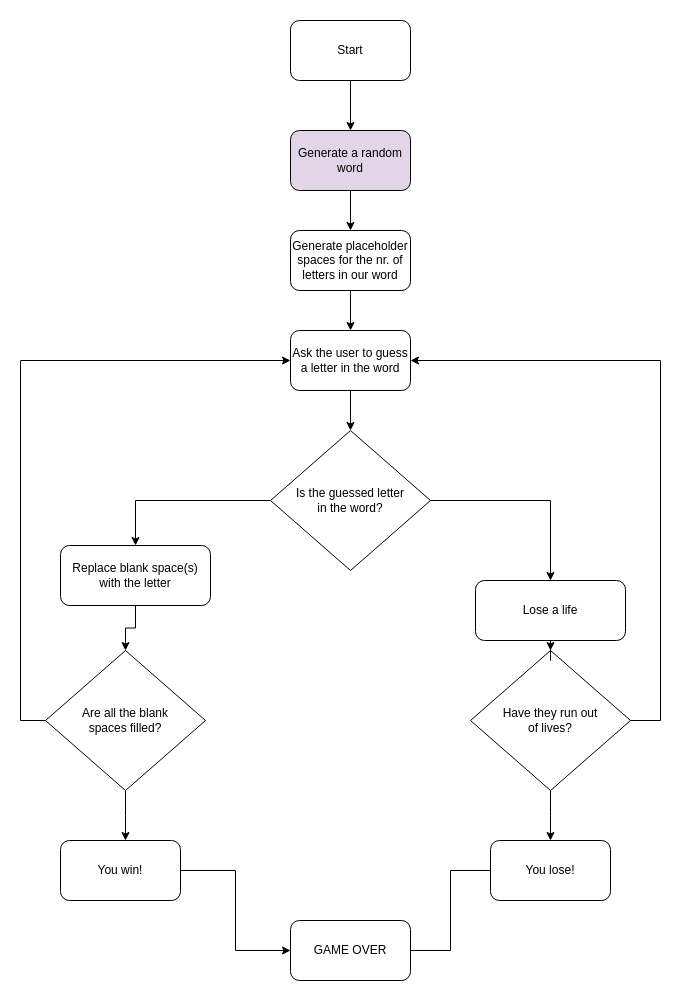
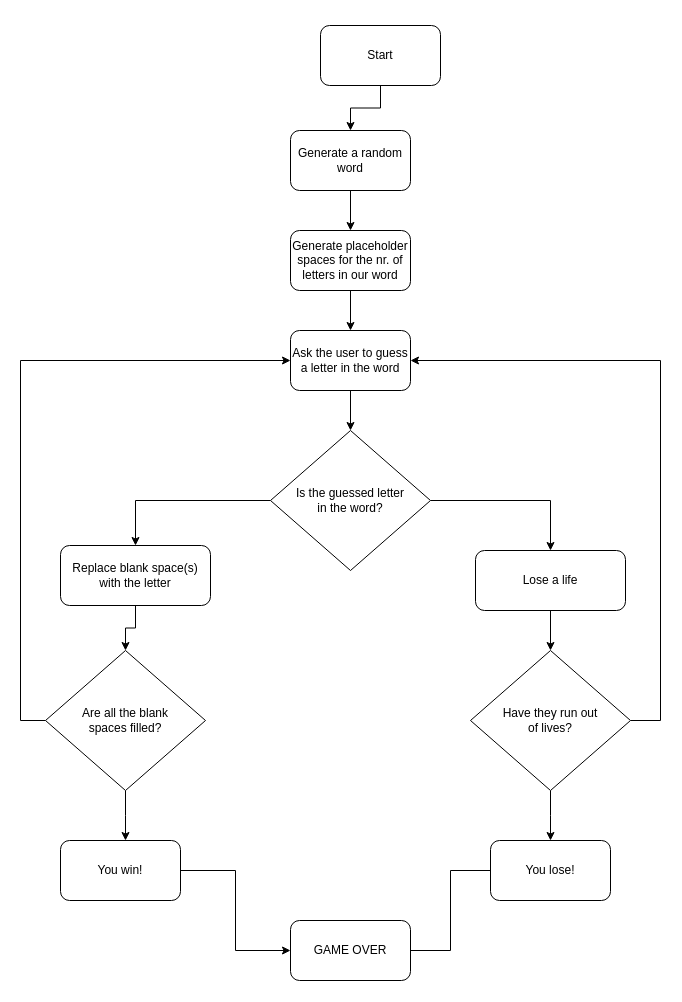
(351, 51) -> (381, 56)
(351, 161) -> (351, 161)
(551, 611) -> (551, 581)
